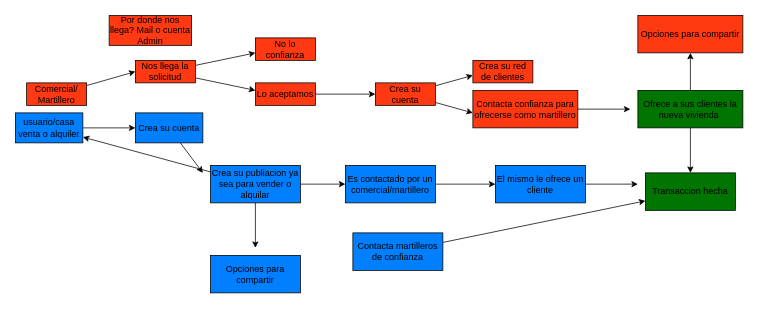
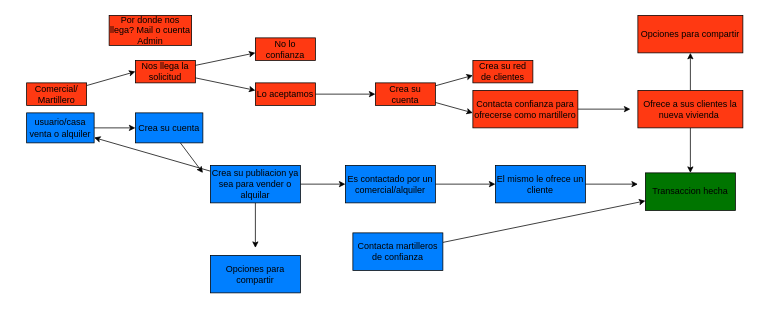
(690, 109) -> (690, 109)
(49, 128) -> (60, 128)
(390, 184) -> (390, 184)
